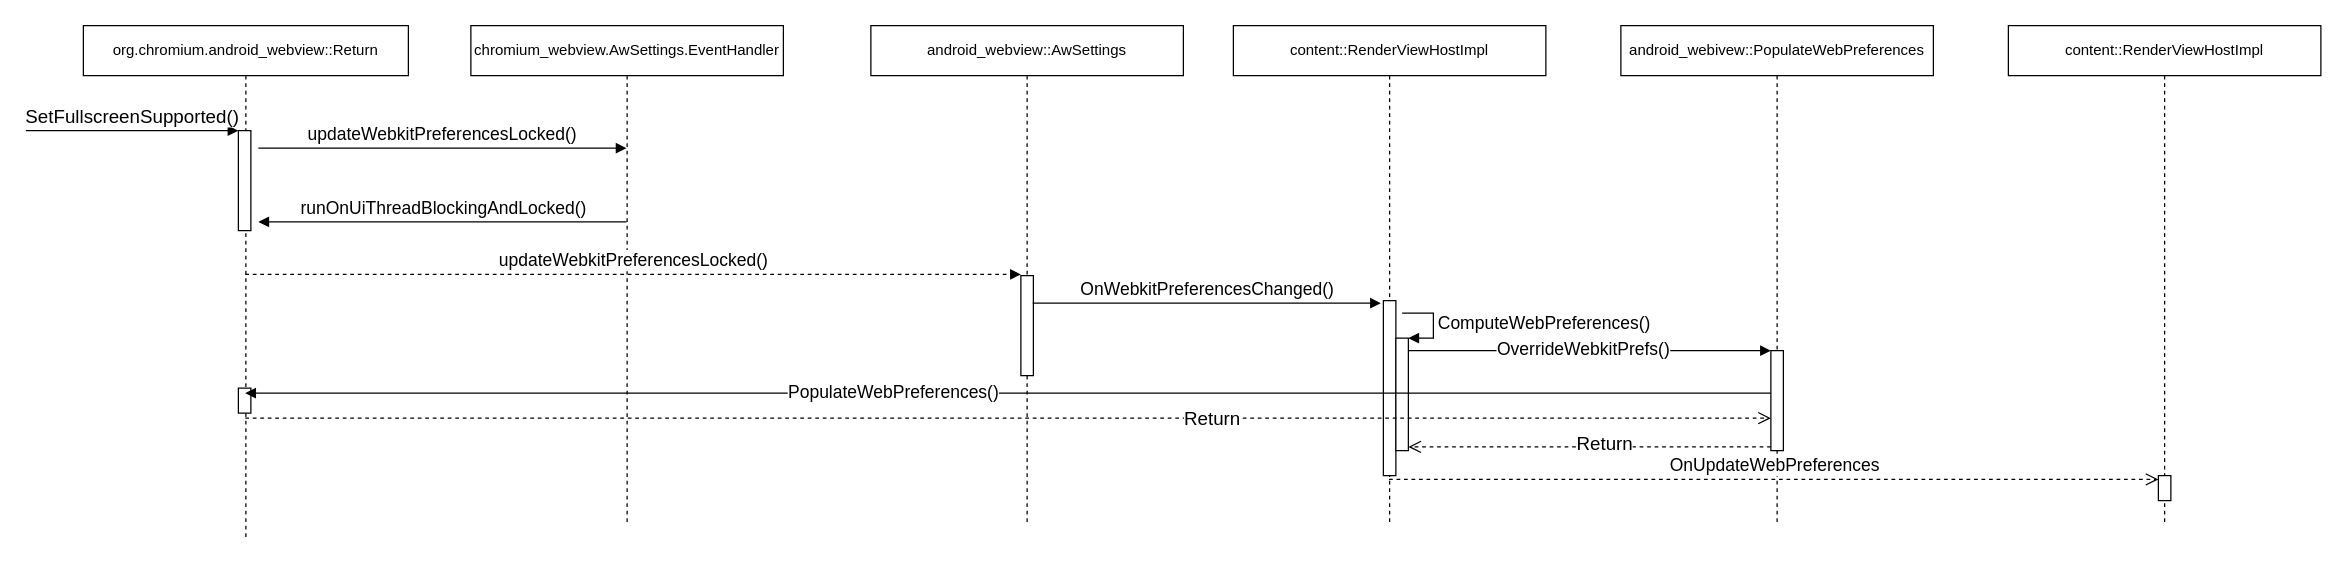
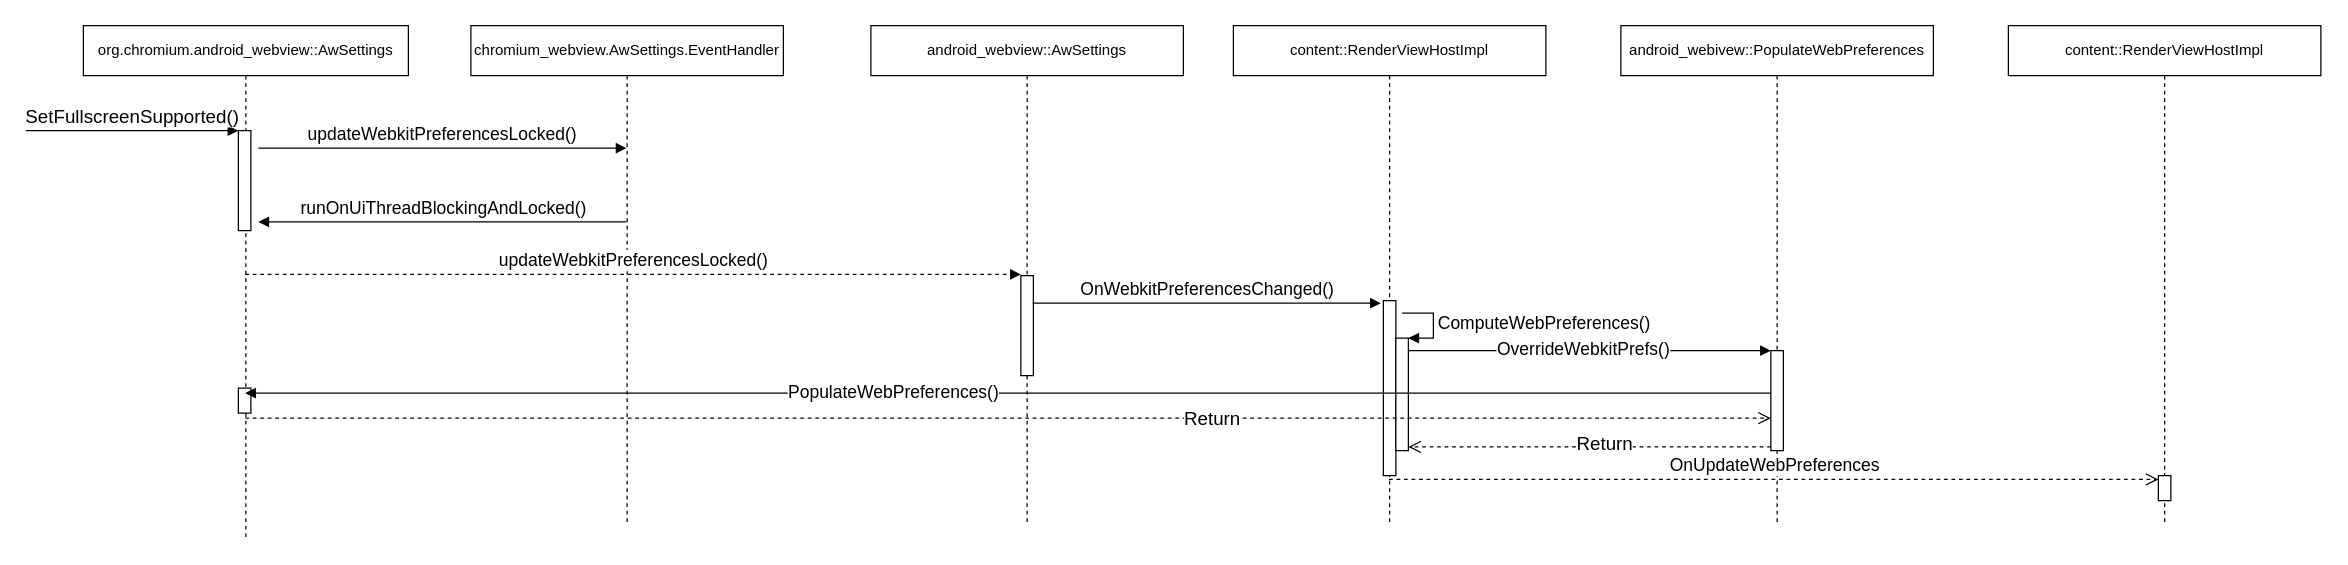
(246, 51) -> (246, 51)
